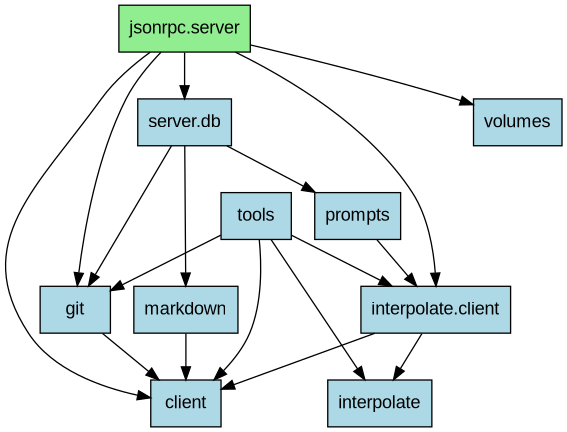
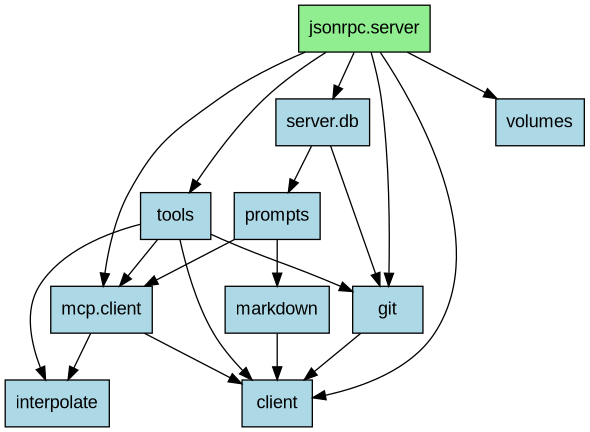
none -> (254, 109)
(185, 209) -> (277, 252)
(436, 310) -> (102, 310)
